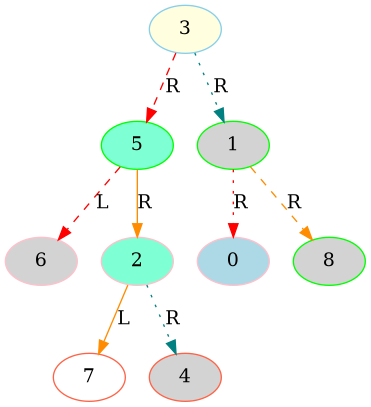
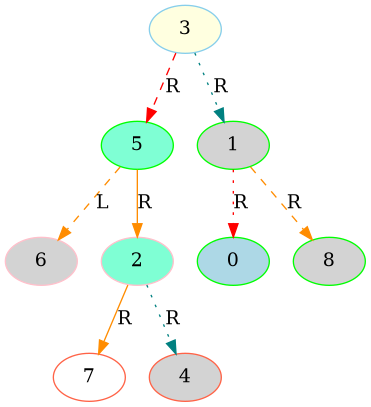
(94, 198) -> (94, 198)
(233, 261) -> (233, 261)
(124, 319) -> (125, 319)
